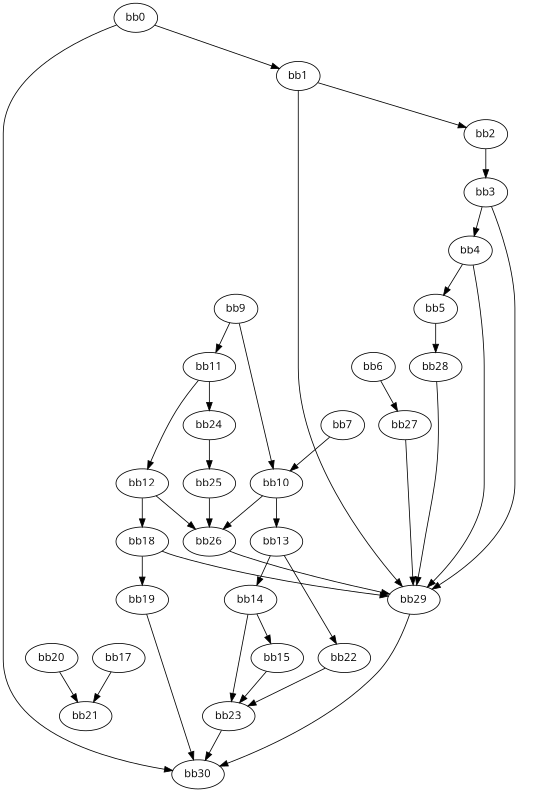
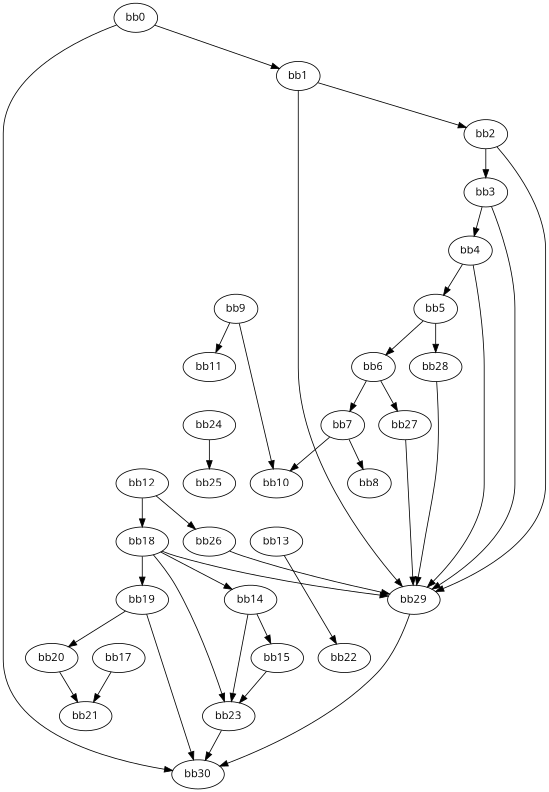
none -> (408, 335)
none -> (546, 386)
(209, 392) -> none
none -> (360, 392)
(171, 419) -> none
none -> (369, 483)
(209, 509) -> none
(276, 509) -> none
(246, 510) -> none
(265, 568) -> (193, 569)
none -> (100, 627)
(290, 685) -> (194, 621)
